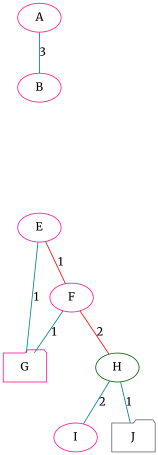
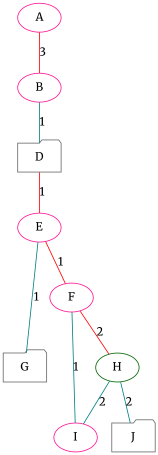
(39, 53) -> (39, 53)
none -> (39, 158)
(49, 332) -> (74, 368)
(25, 368) -> (25, 368)
(129, 402) -> (129, 402)
